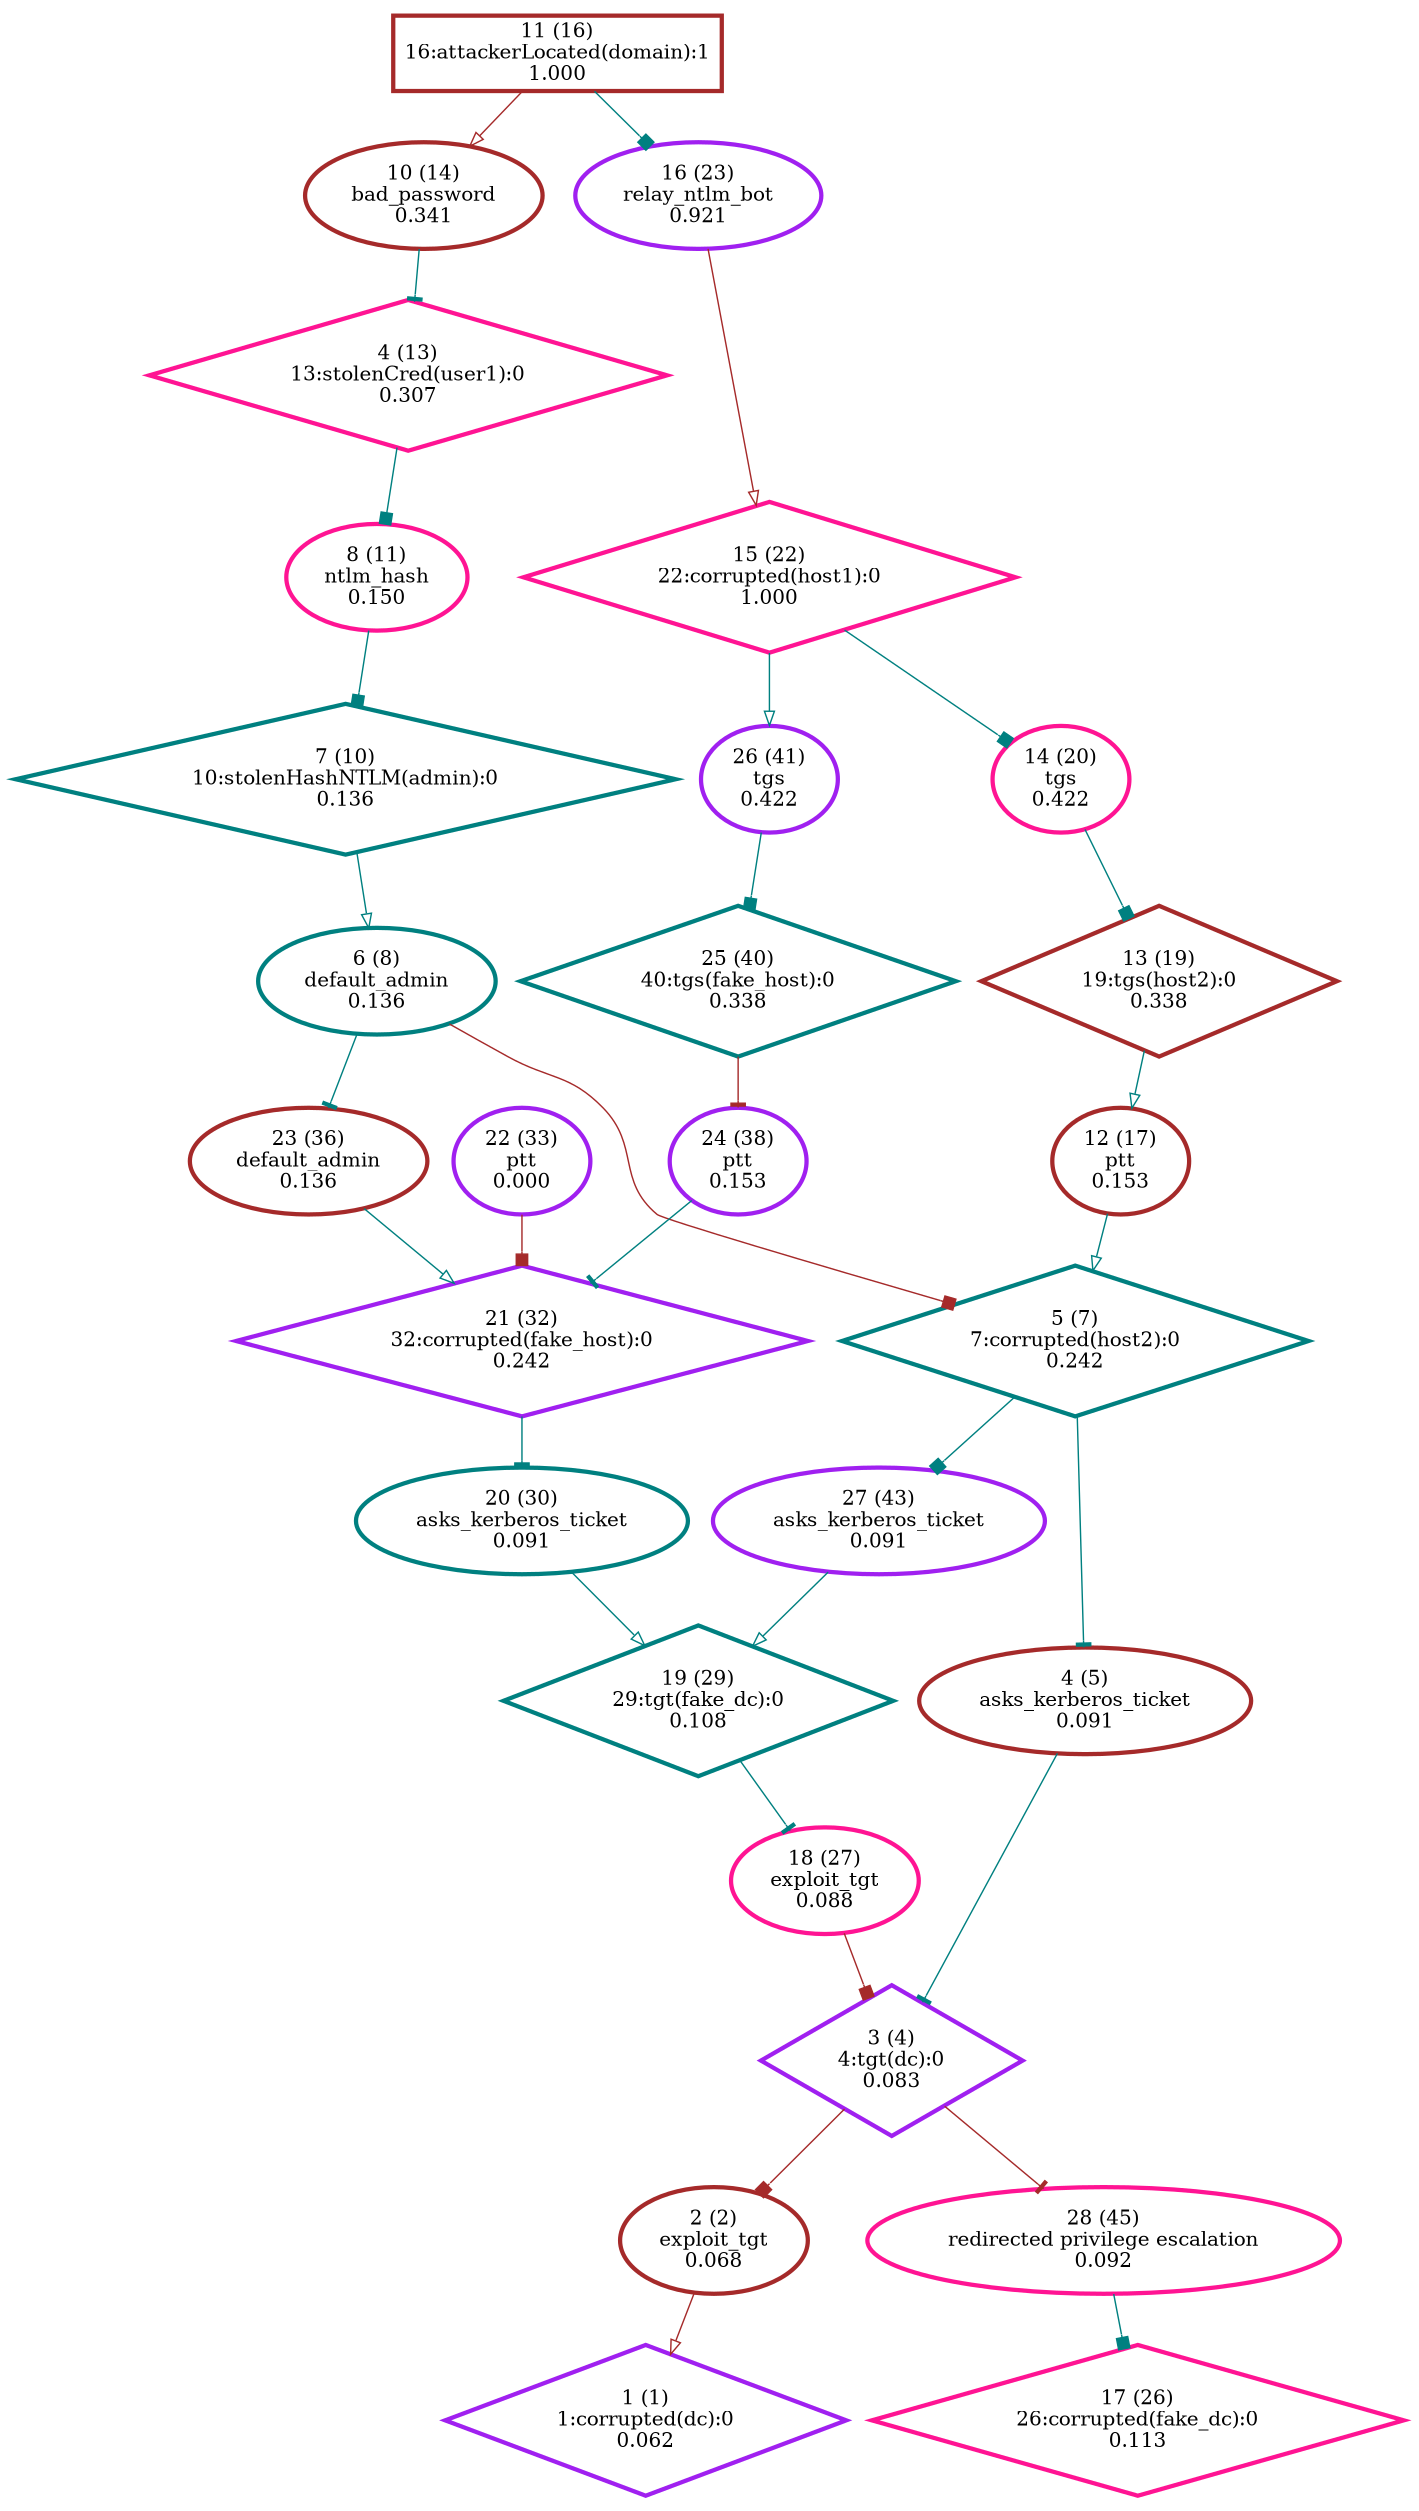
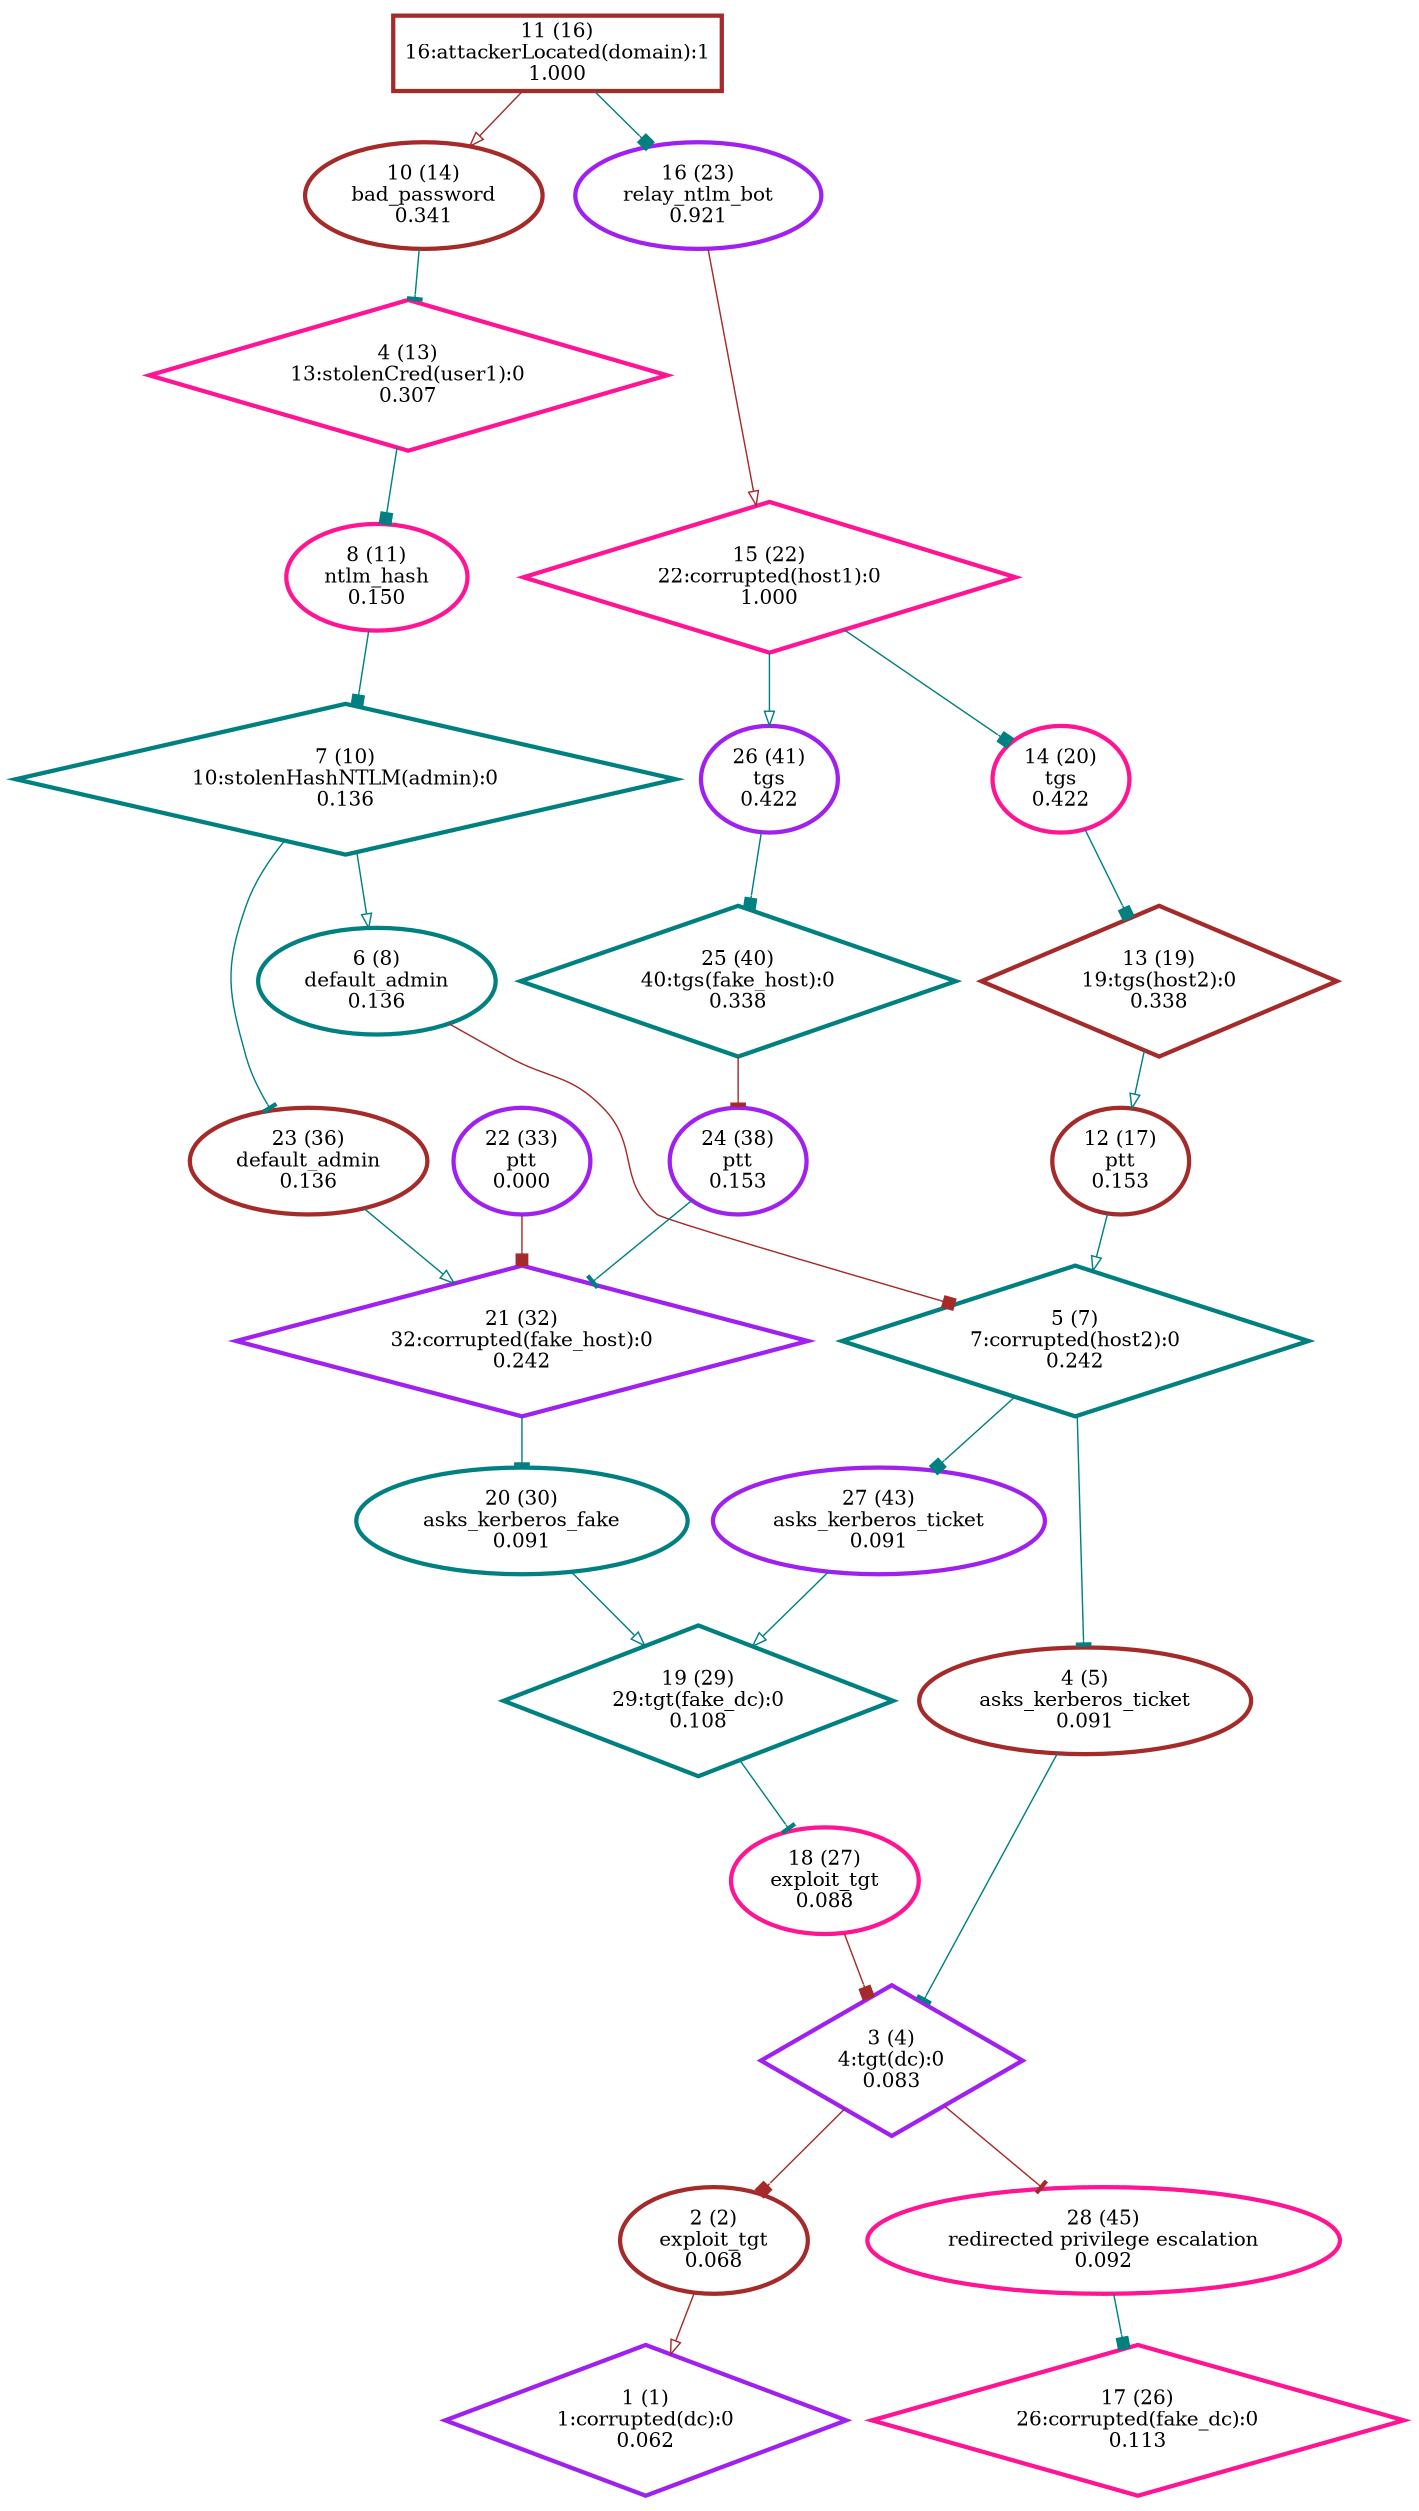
(344, 1068) -> (231, 970)
(522, 1521) -> (522, 1521)
